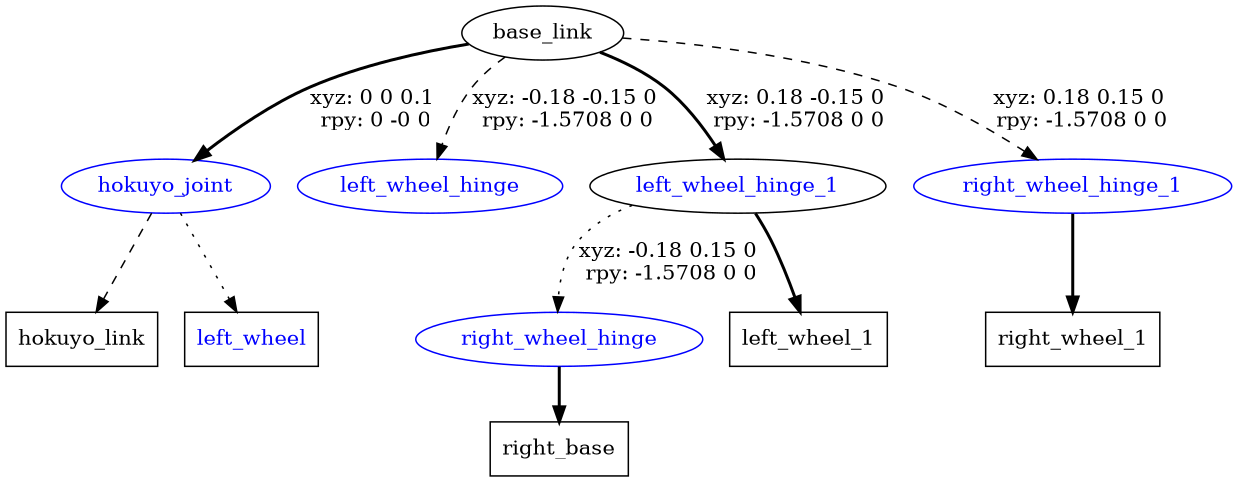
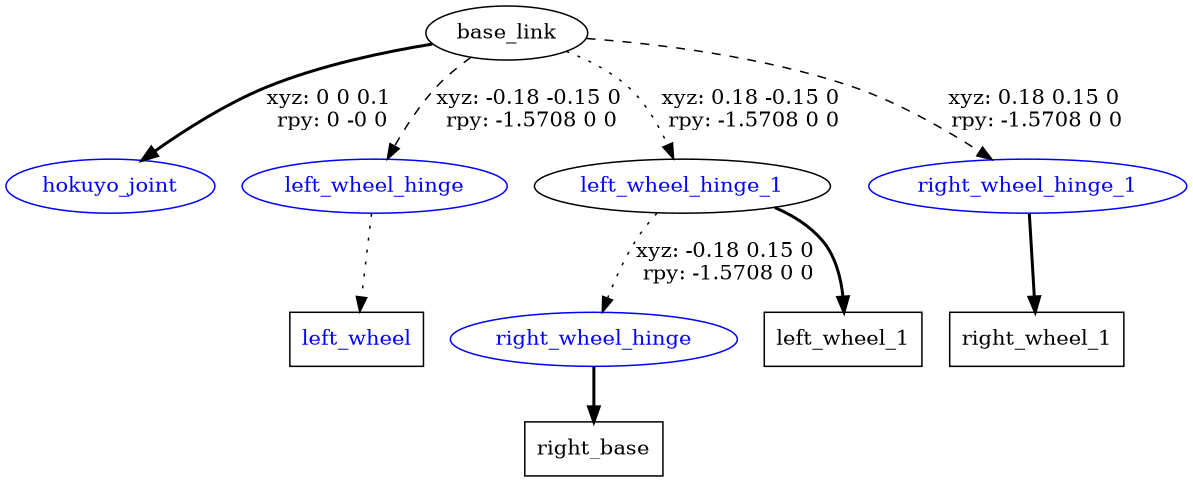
(666, 89) -> (628, 86)
(205, 256) -> (367, 255)
(82, 339) -> none
